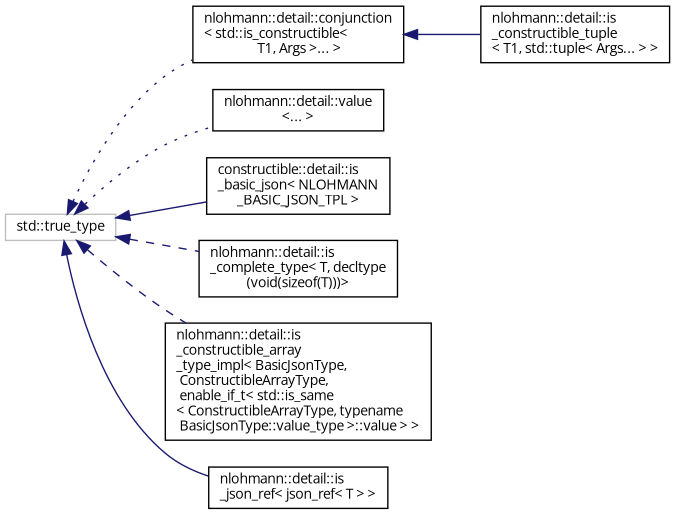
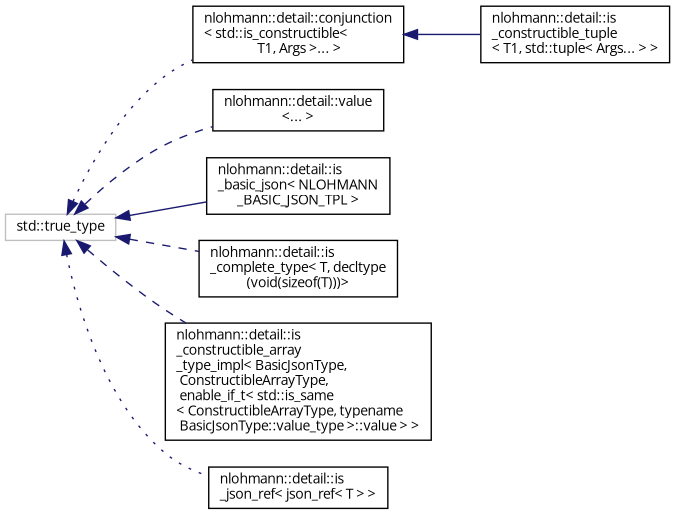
(144, 157) -> (144, 157)
(298, 186) -> (298, 186)
(111, 384) -> (111, 384)
